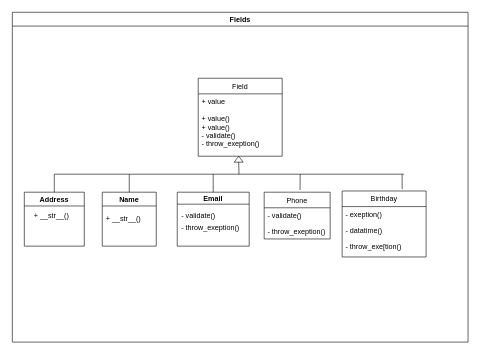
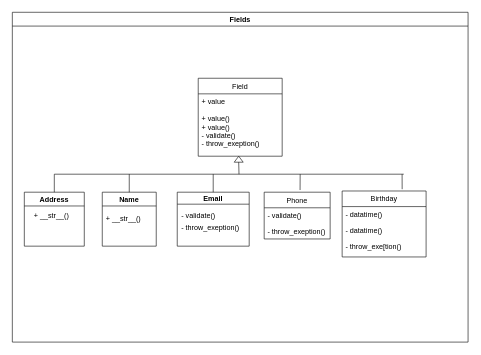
(368, 215) -> (368, 215)
